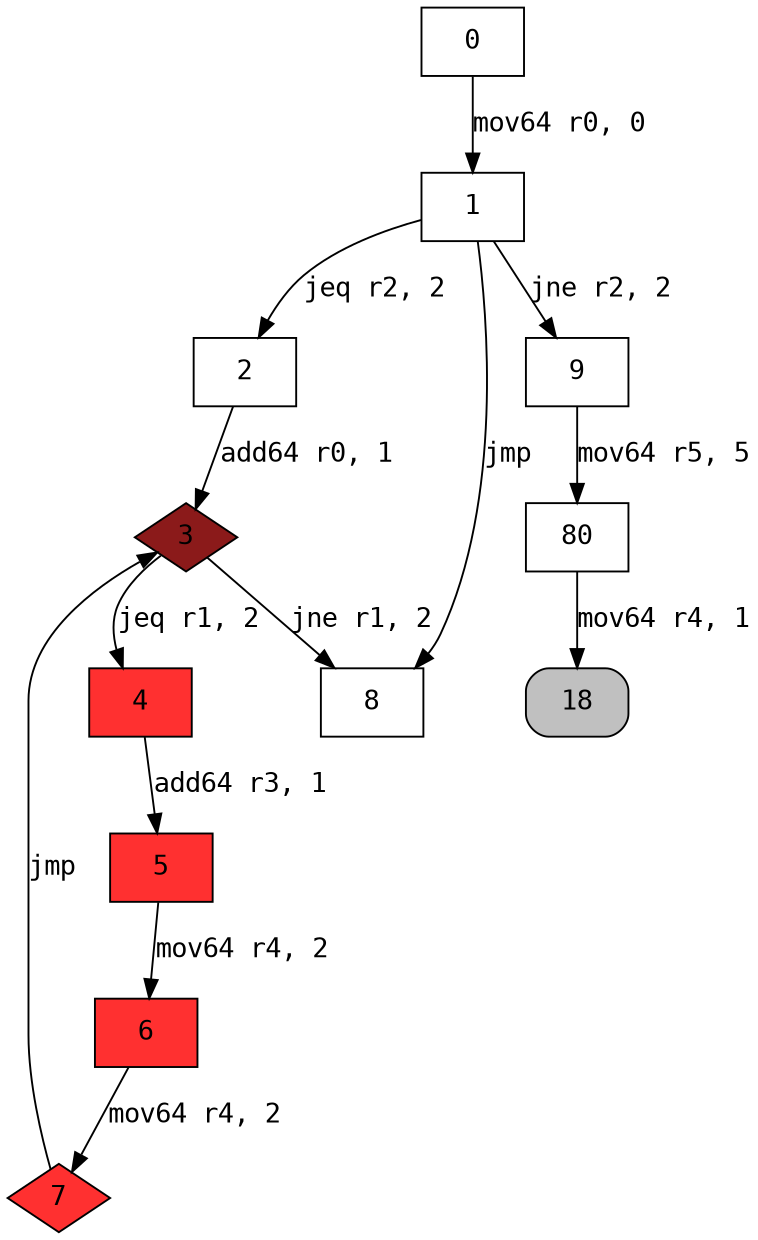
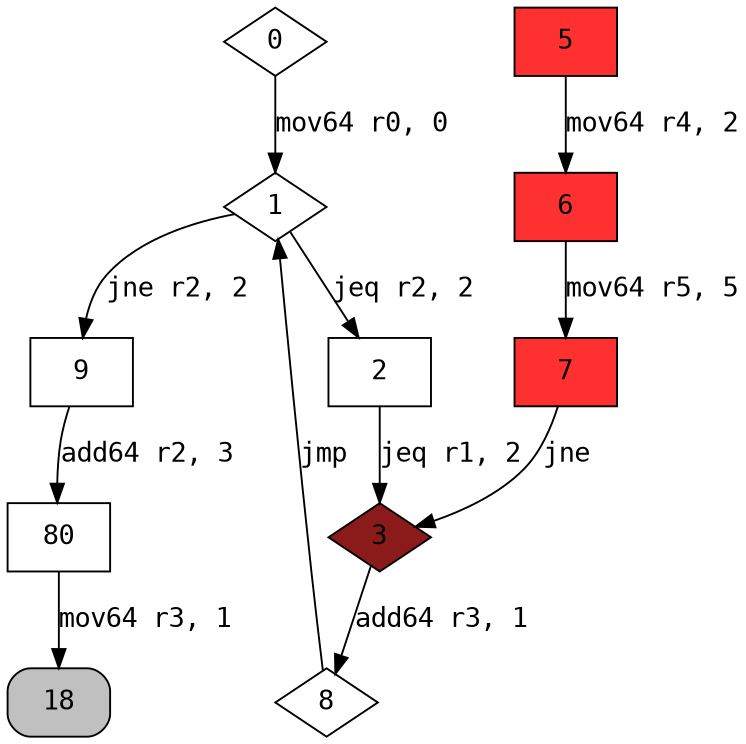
(473, 42) -> (275, 42)
(473, 207) -> (275, 207)
(484, 452) -> (300, 465)
(307, 455) -> (451, 455)
(664, 455) -> (147, 455)
(362, 620) -> (441, 620)
(664, 620) -> (145, 620)
(140, 702) -> none
(372, 702) -> (327, 702)
(52, 868) -> (567, 455)
(195, 1115) -> (652, 290)
(59, 1198) -> (566, 372)
